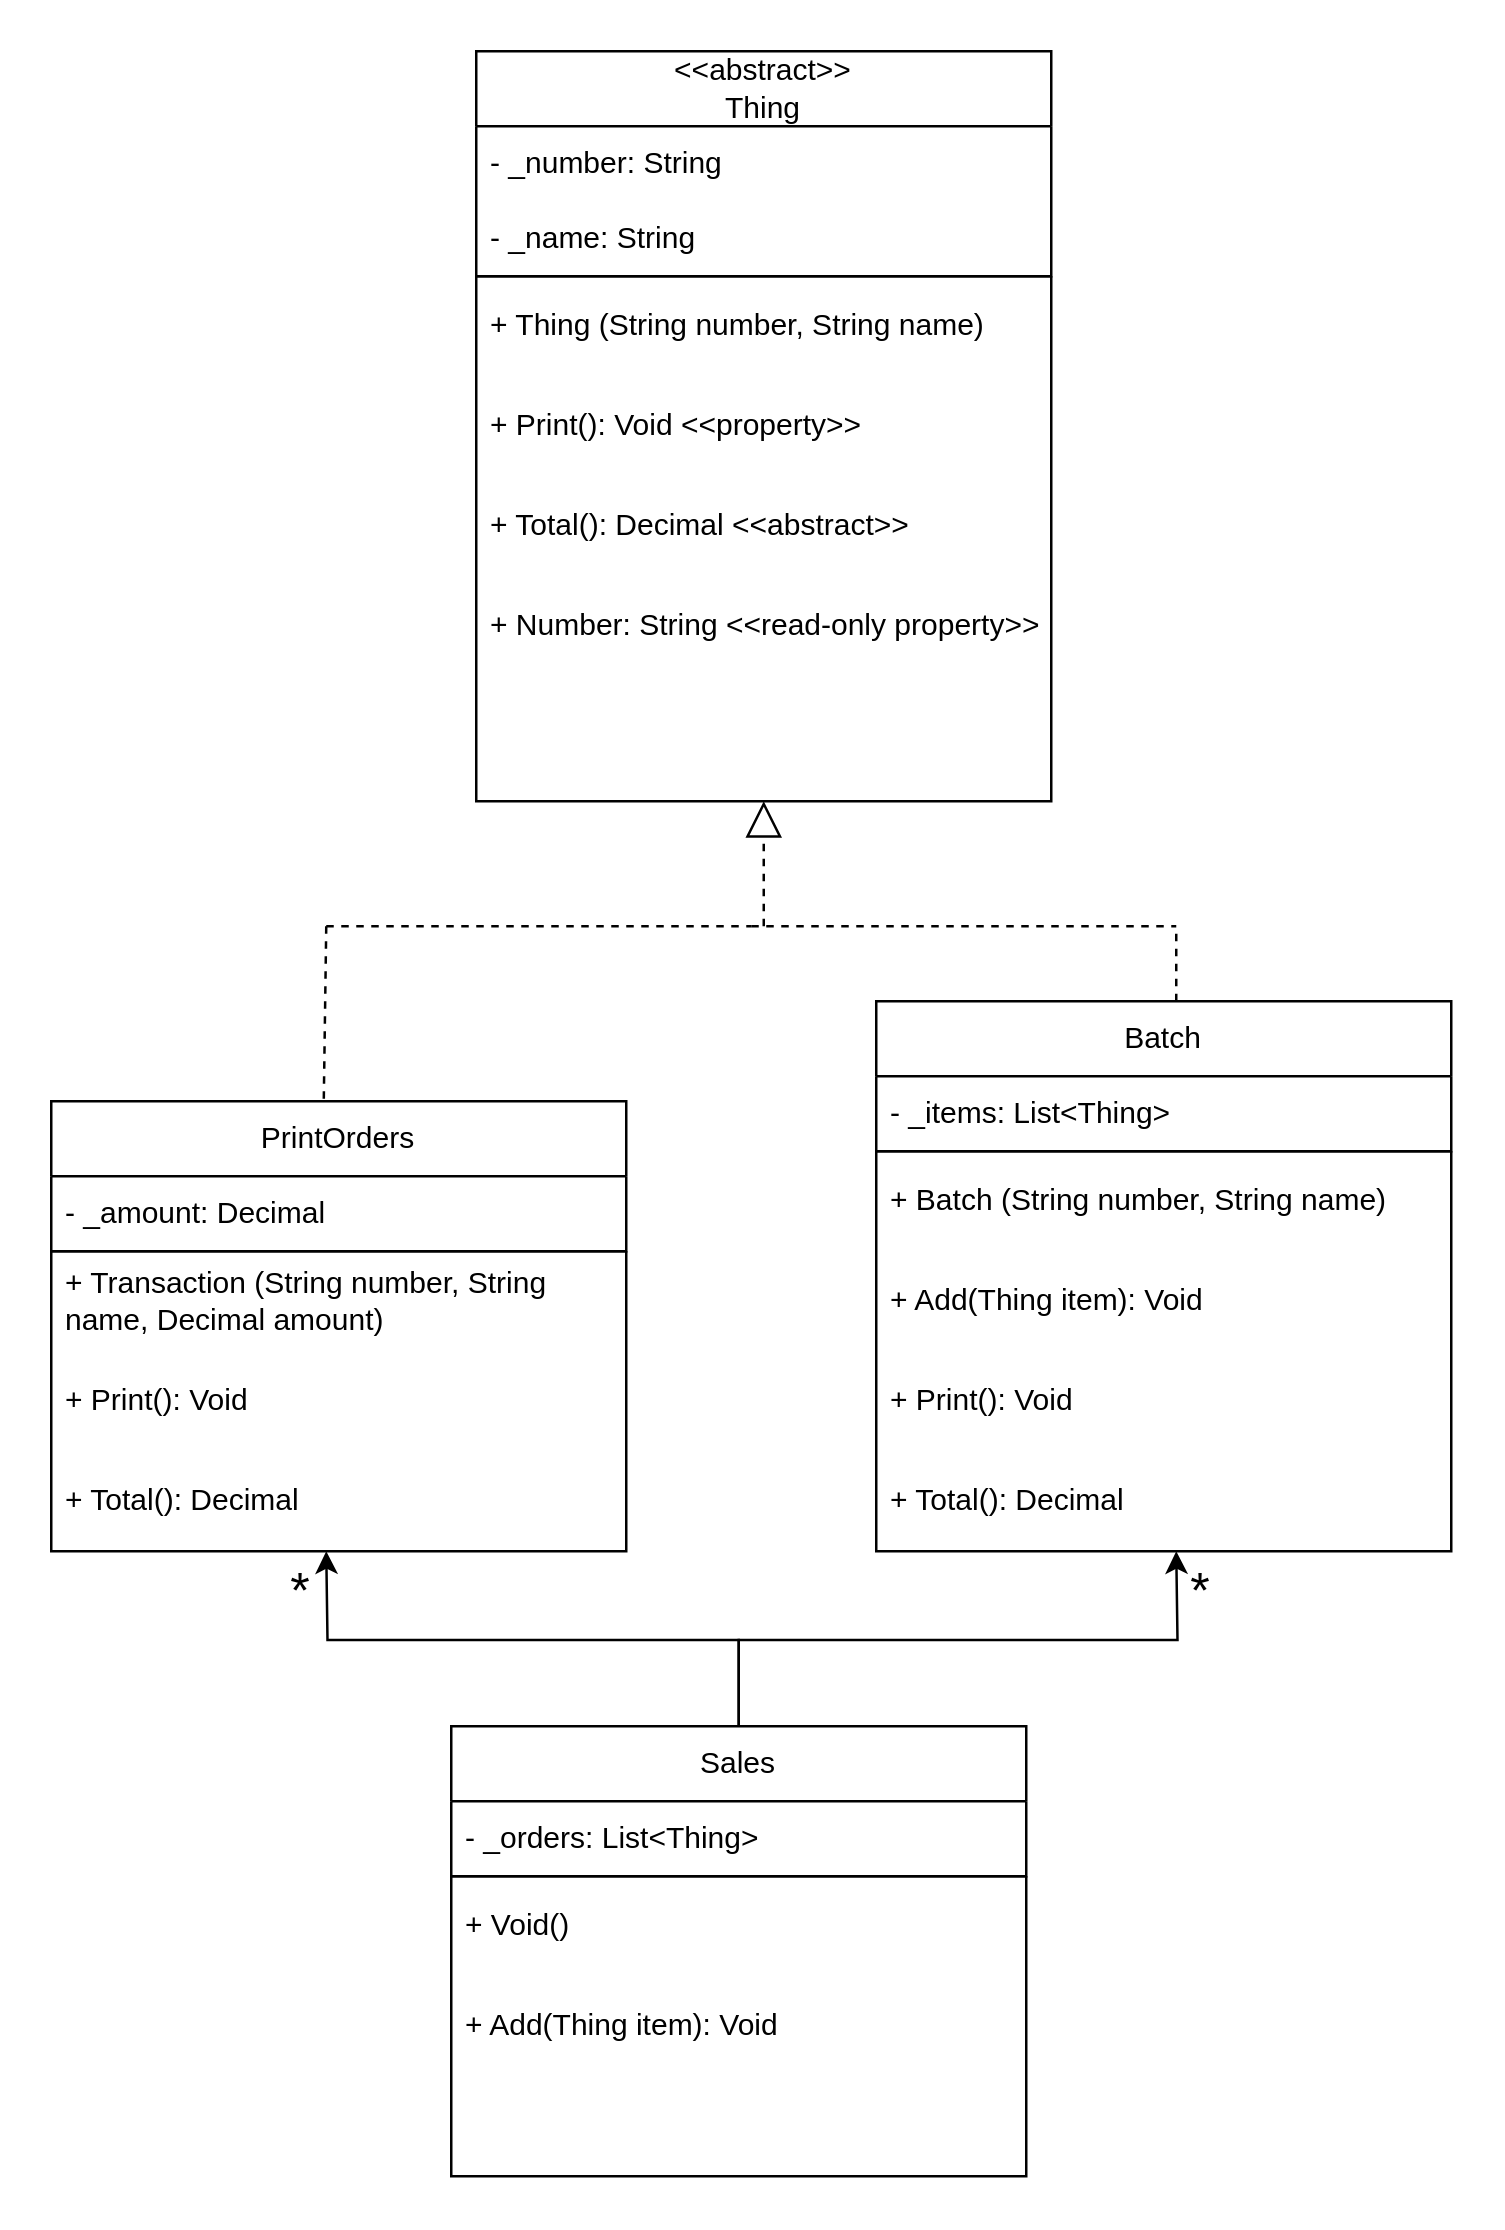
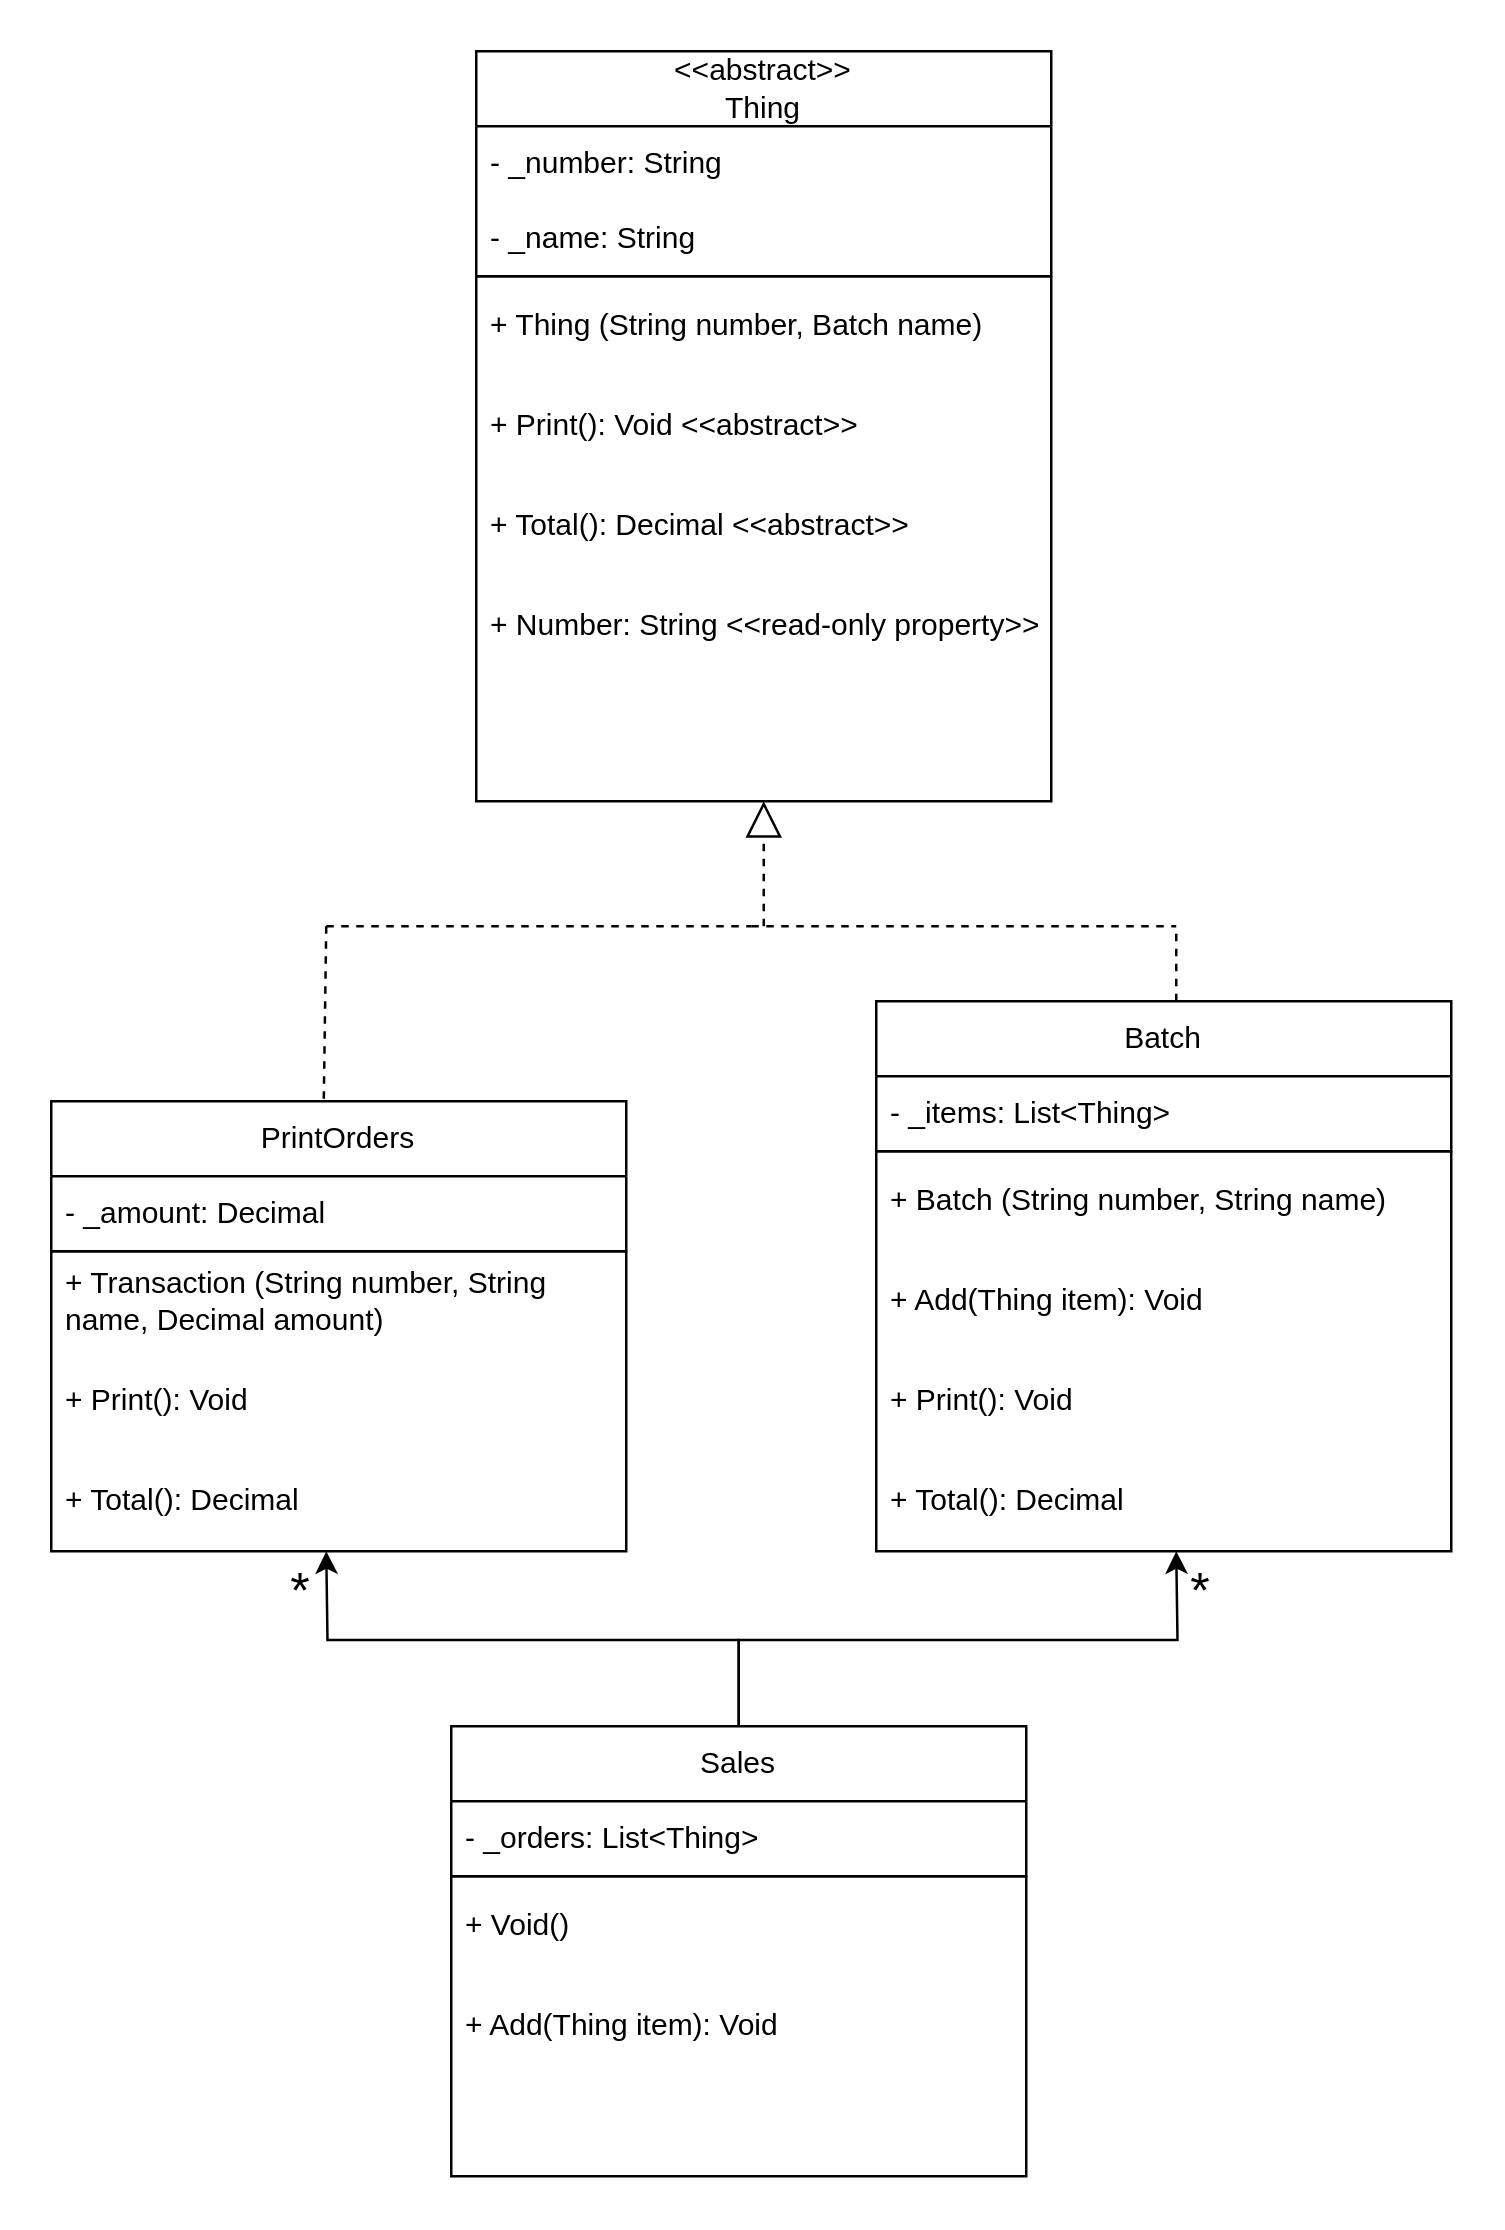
(759, 326) -> (754, 326)
(703, 426) -> (703, 426)
